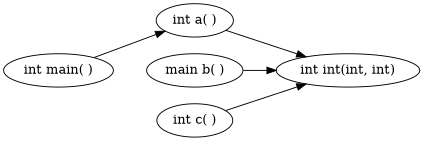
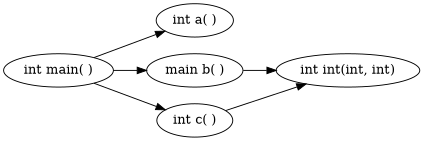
(262, 42) -> none
none -> (125, 70)
none -> (125, 95)
